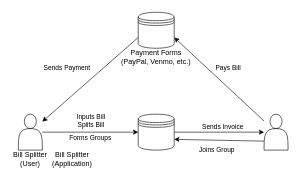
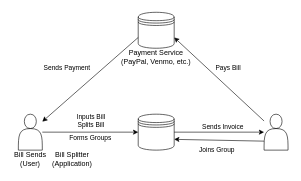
(156, 57) -> (156, 57)
(30, 159) -> (30, 159)
